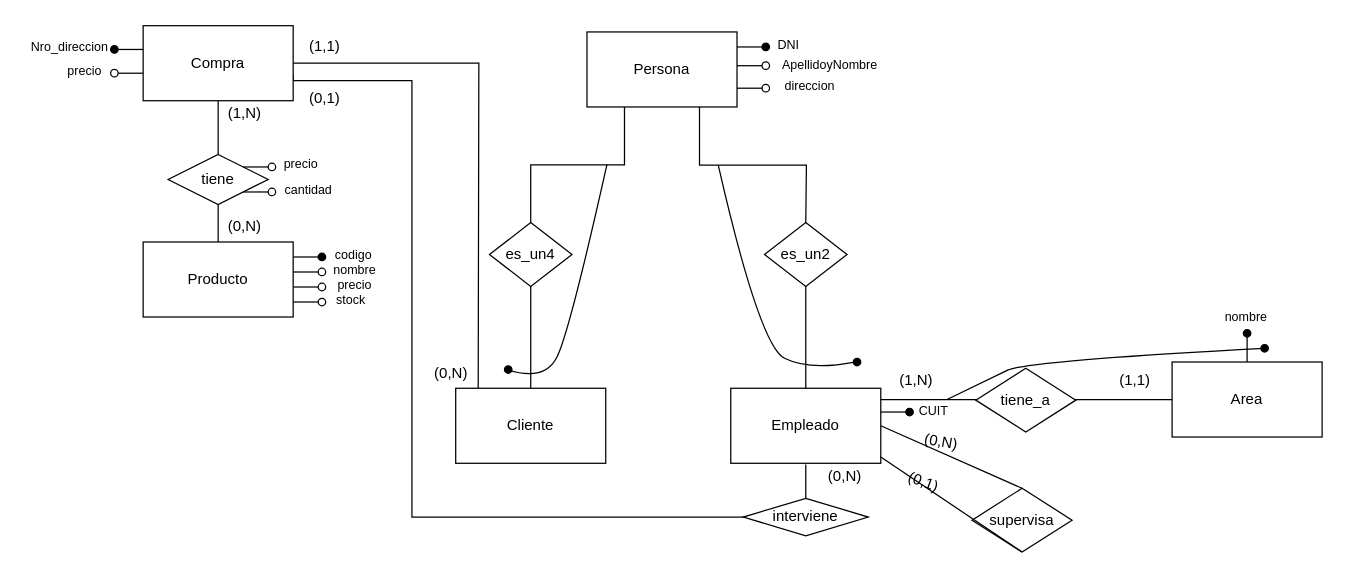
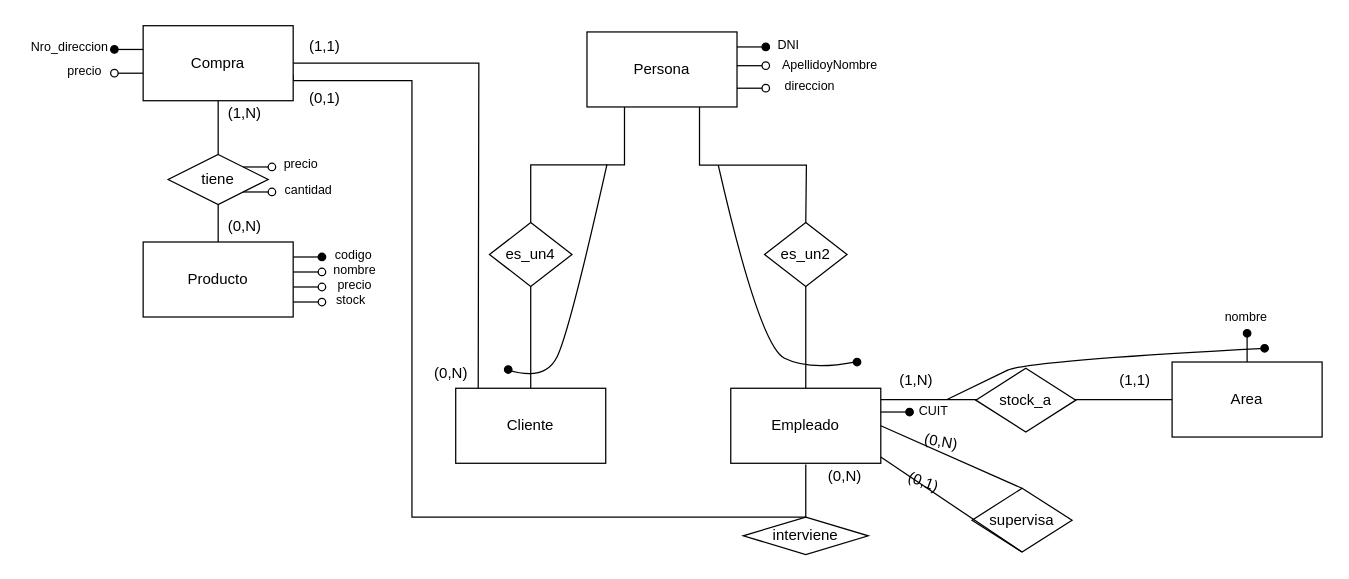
(1026, 401) -> (1026, 401)
(806, 517) -> (806, 536)
